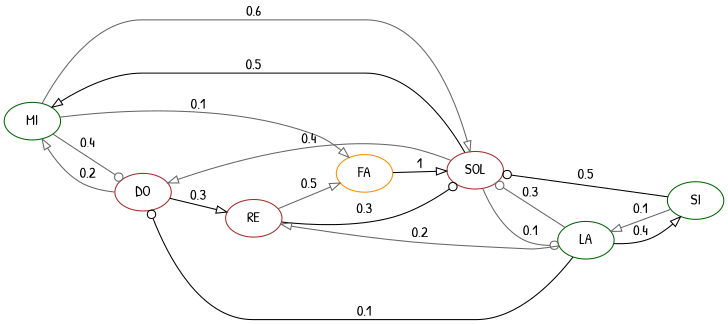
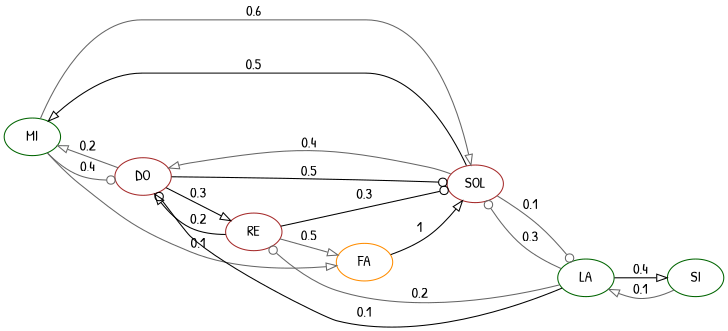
(590, 186) -> (305, 179)
none -> (193, 229)
(425, 243) -> (413, 302)
